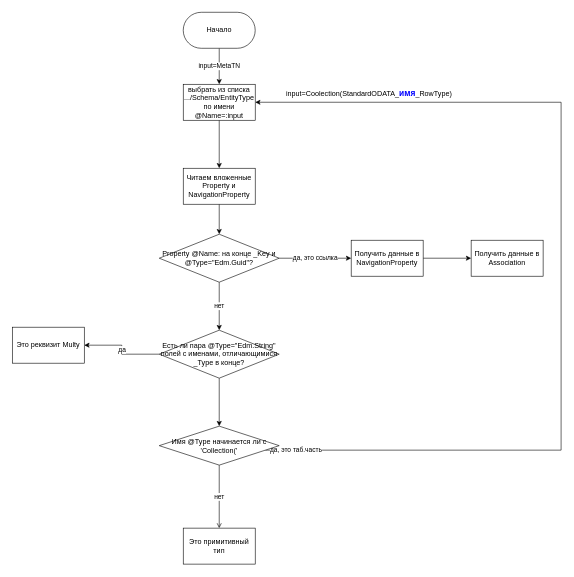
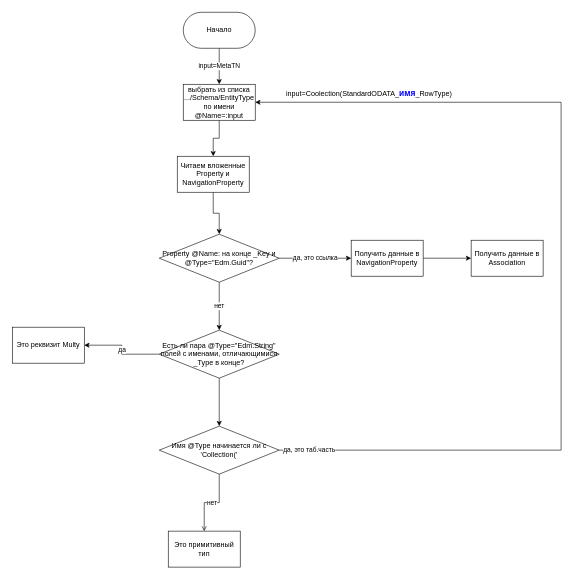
(219, 186) -> (213, 174)
(219, 446) -> (219, 450)
(219, 546) -> (204, 549)
